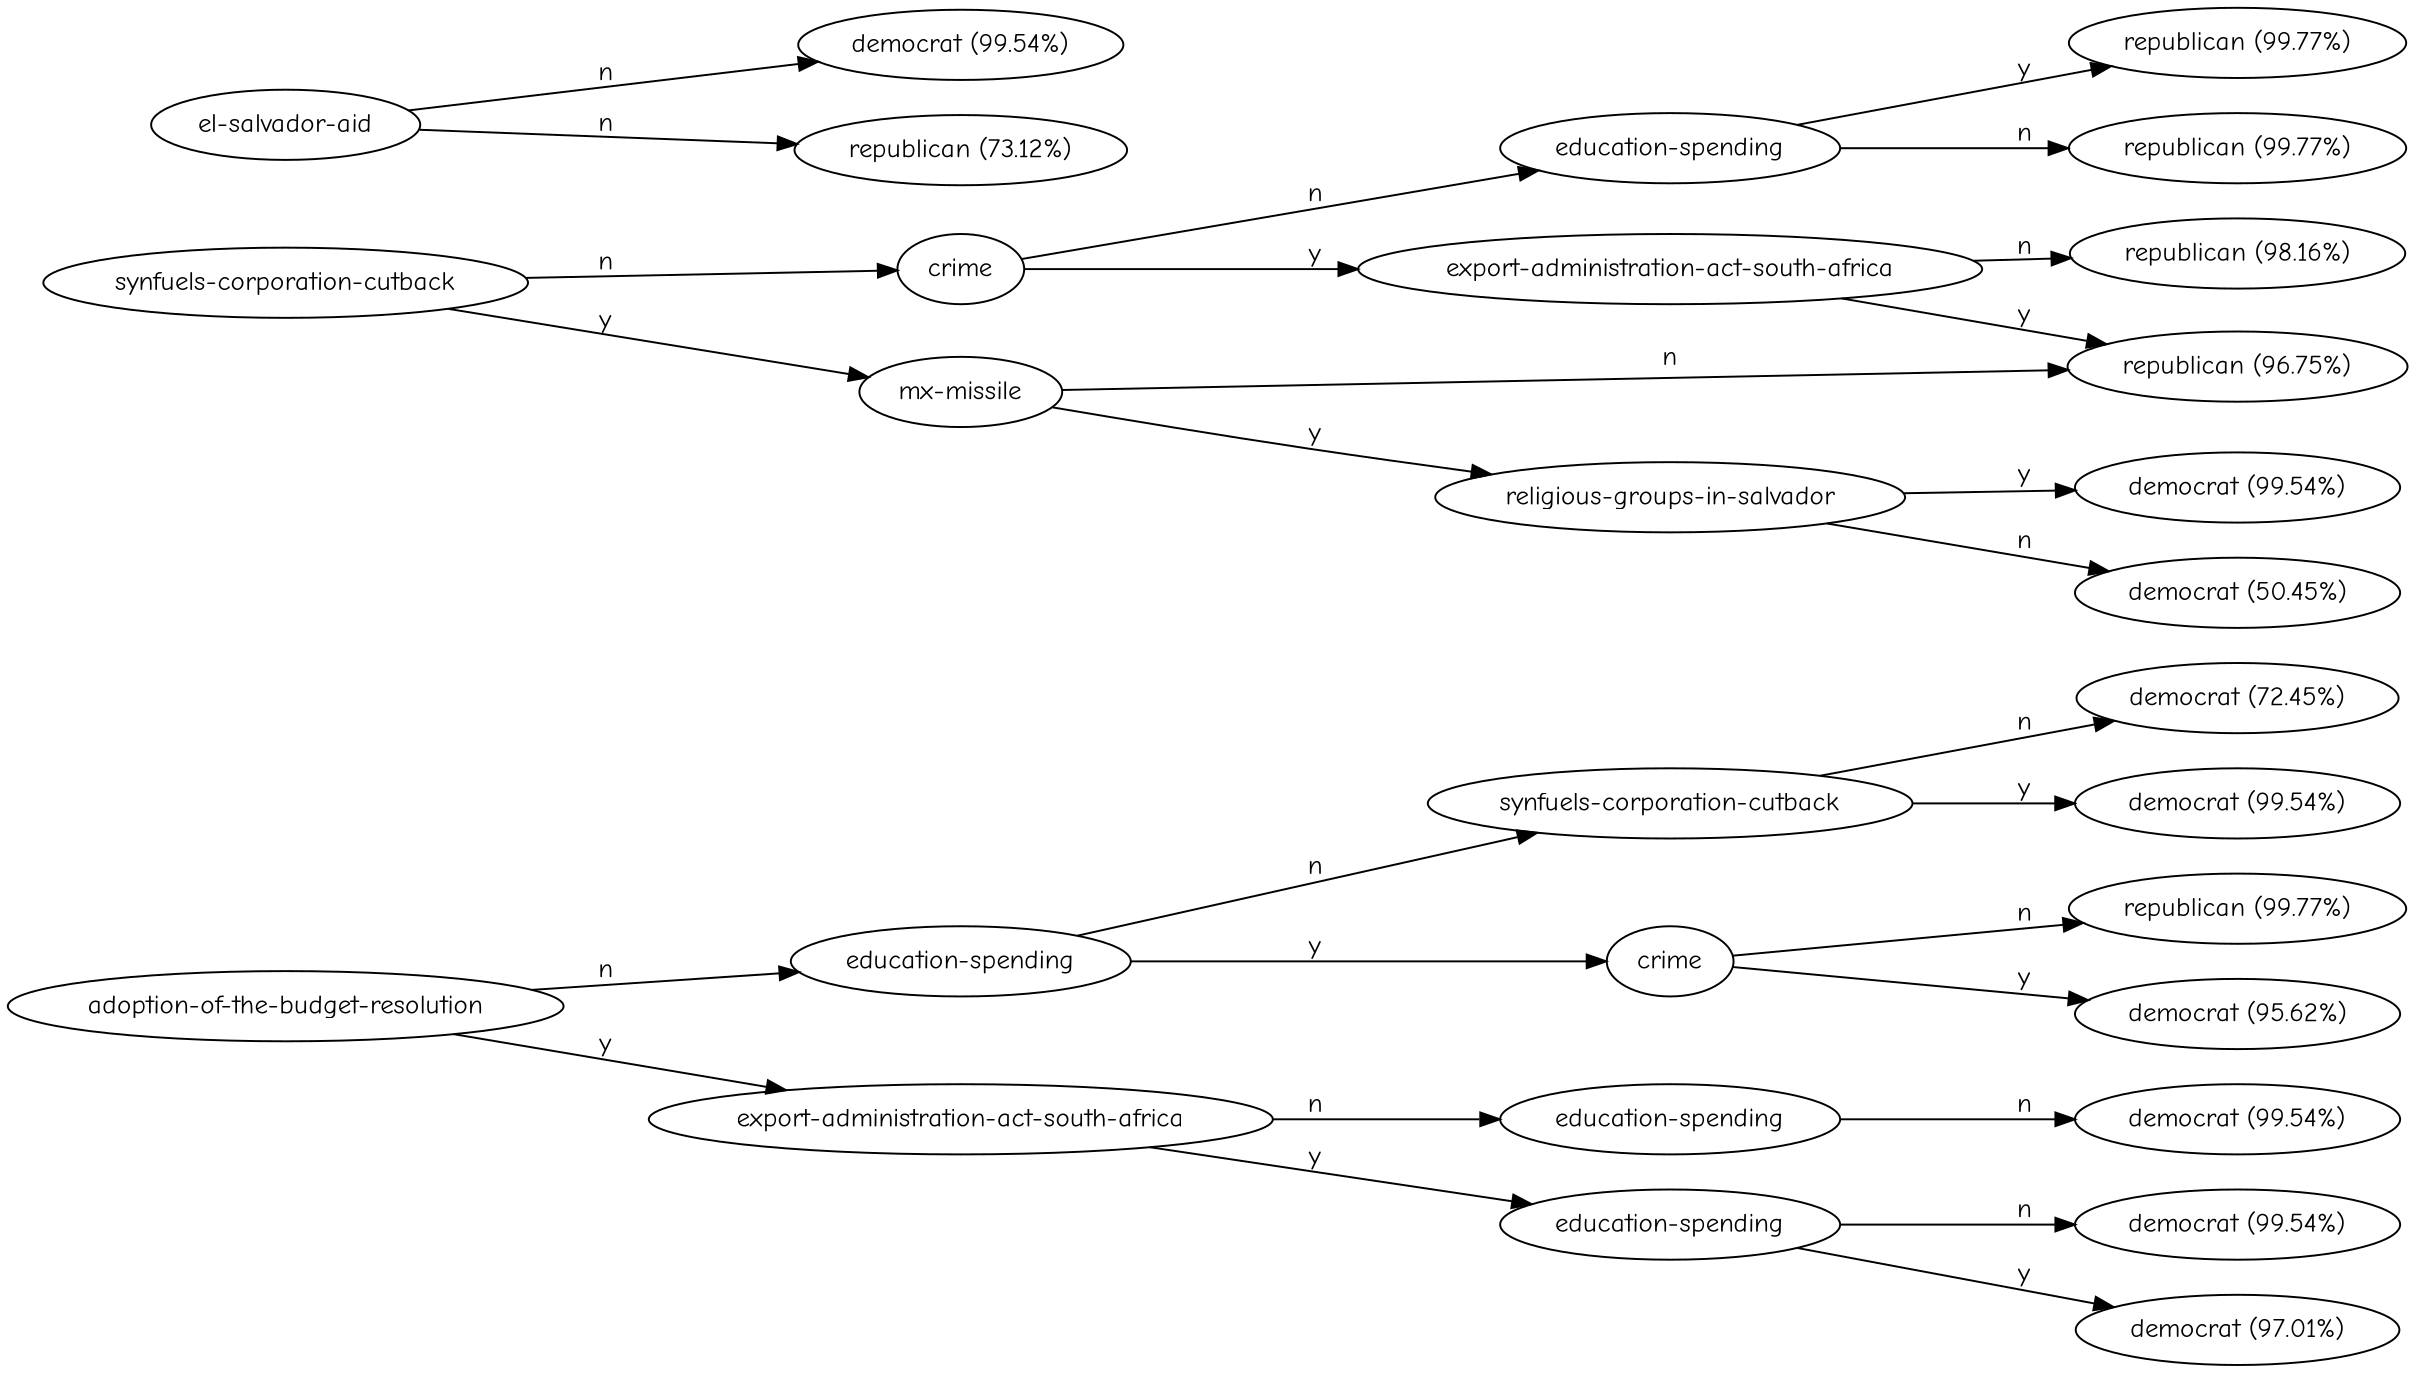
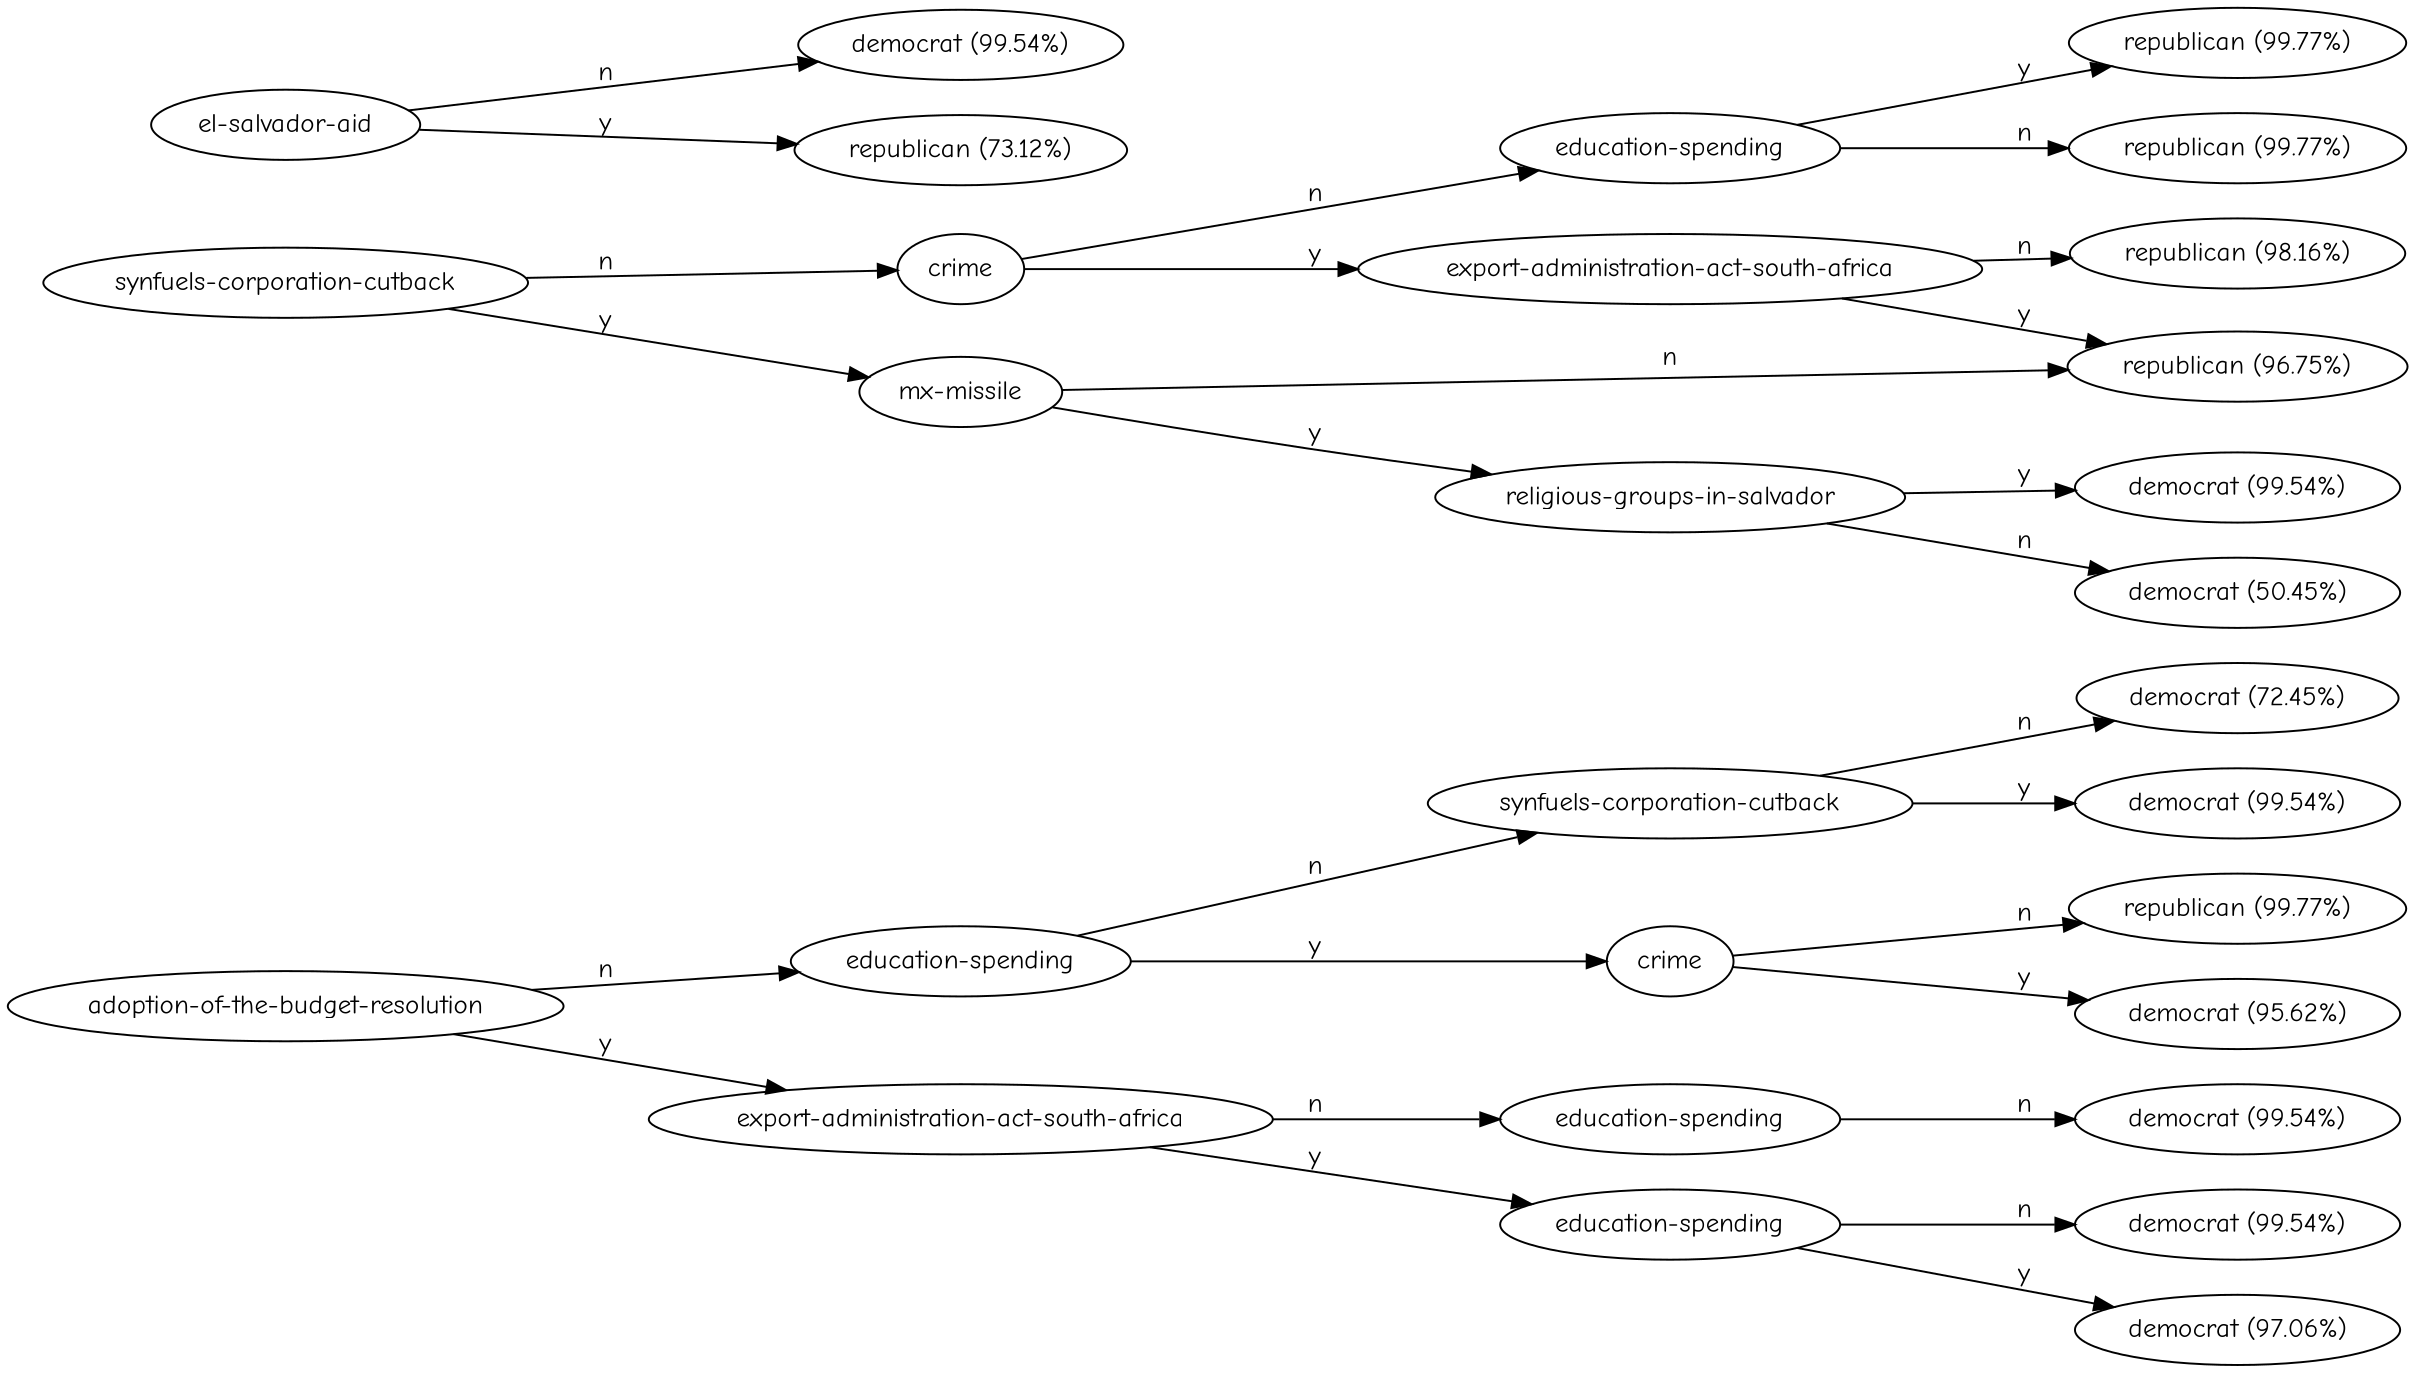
(606, 124) -> (606, 124)
(2238, 1330) -> (2238, 1330)
